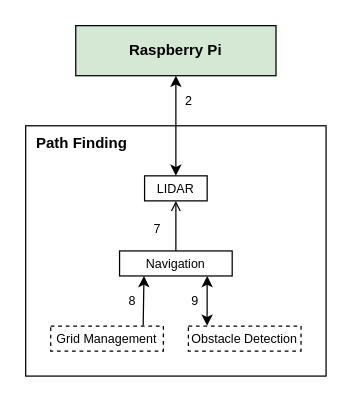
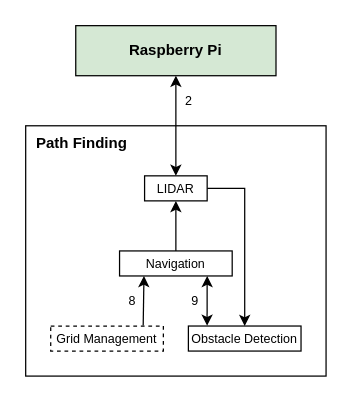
(176, 208) -> (176, 211)
(157, 228) -> none
none -> (244, 234)
(244, 338) -> (244, 338)
